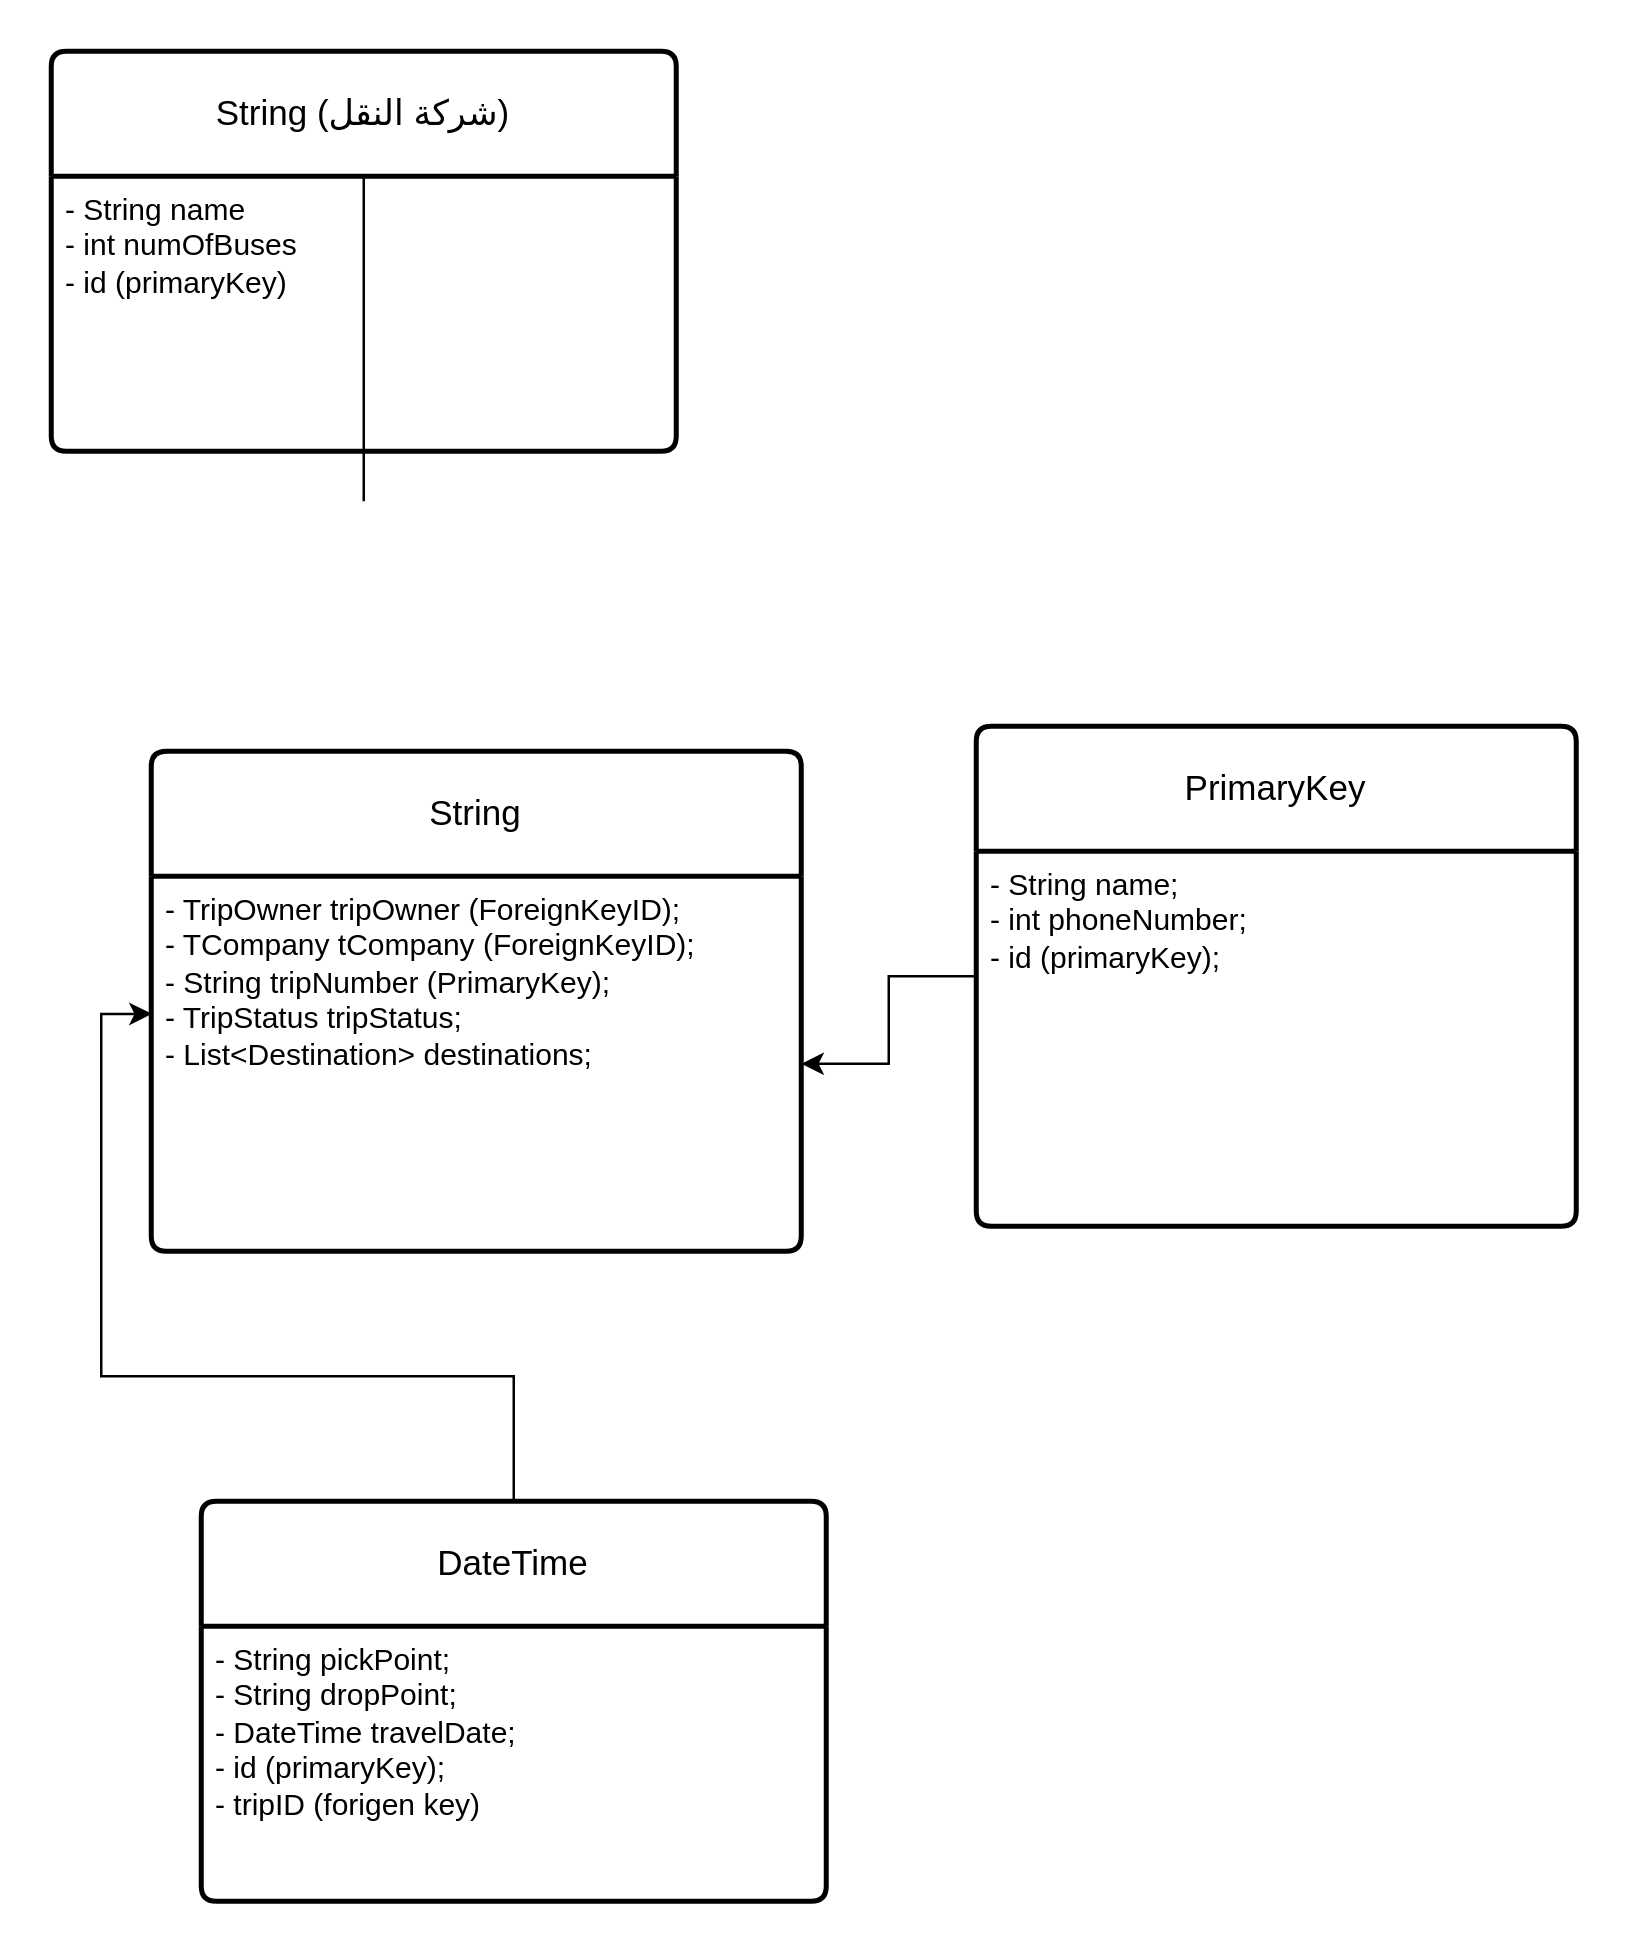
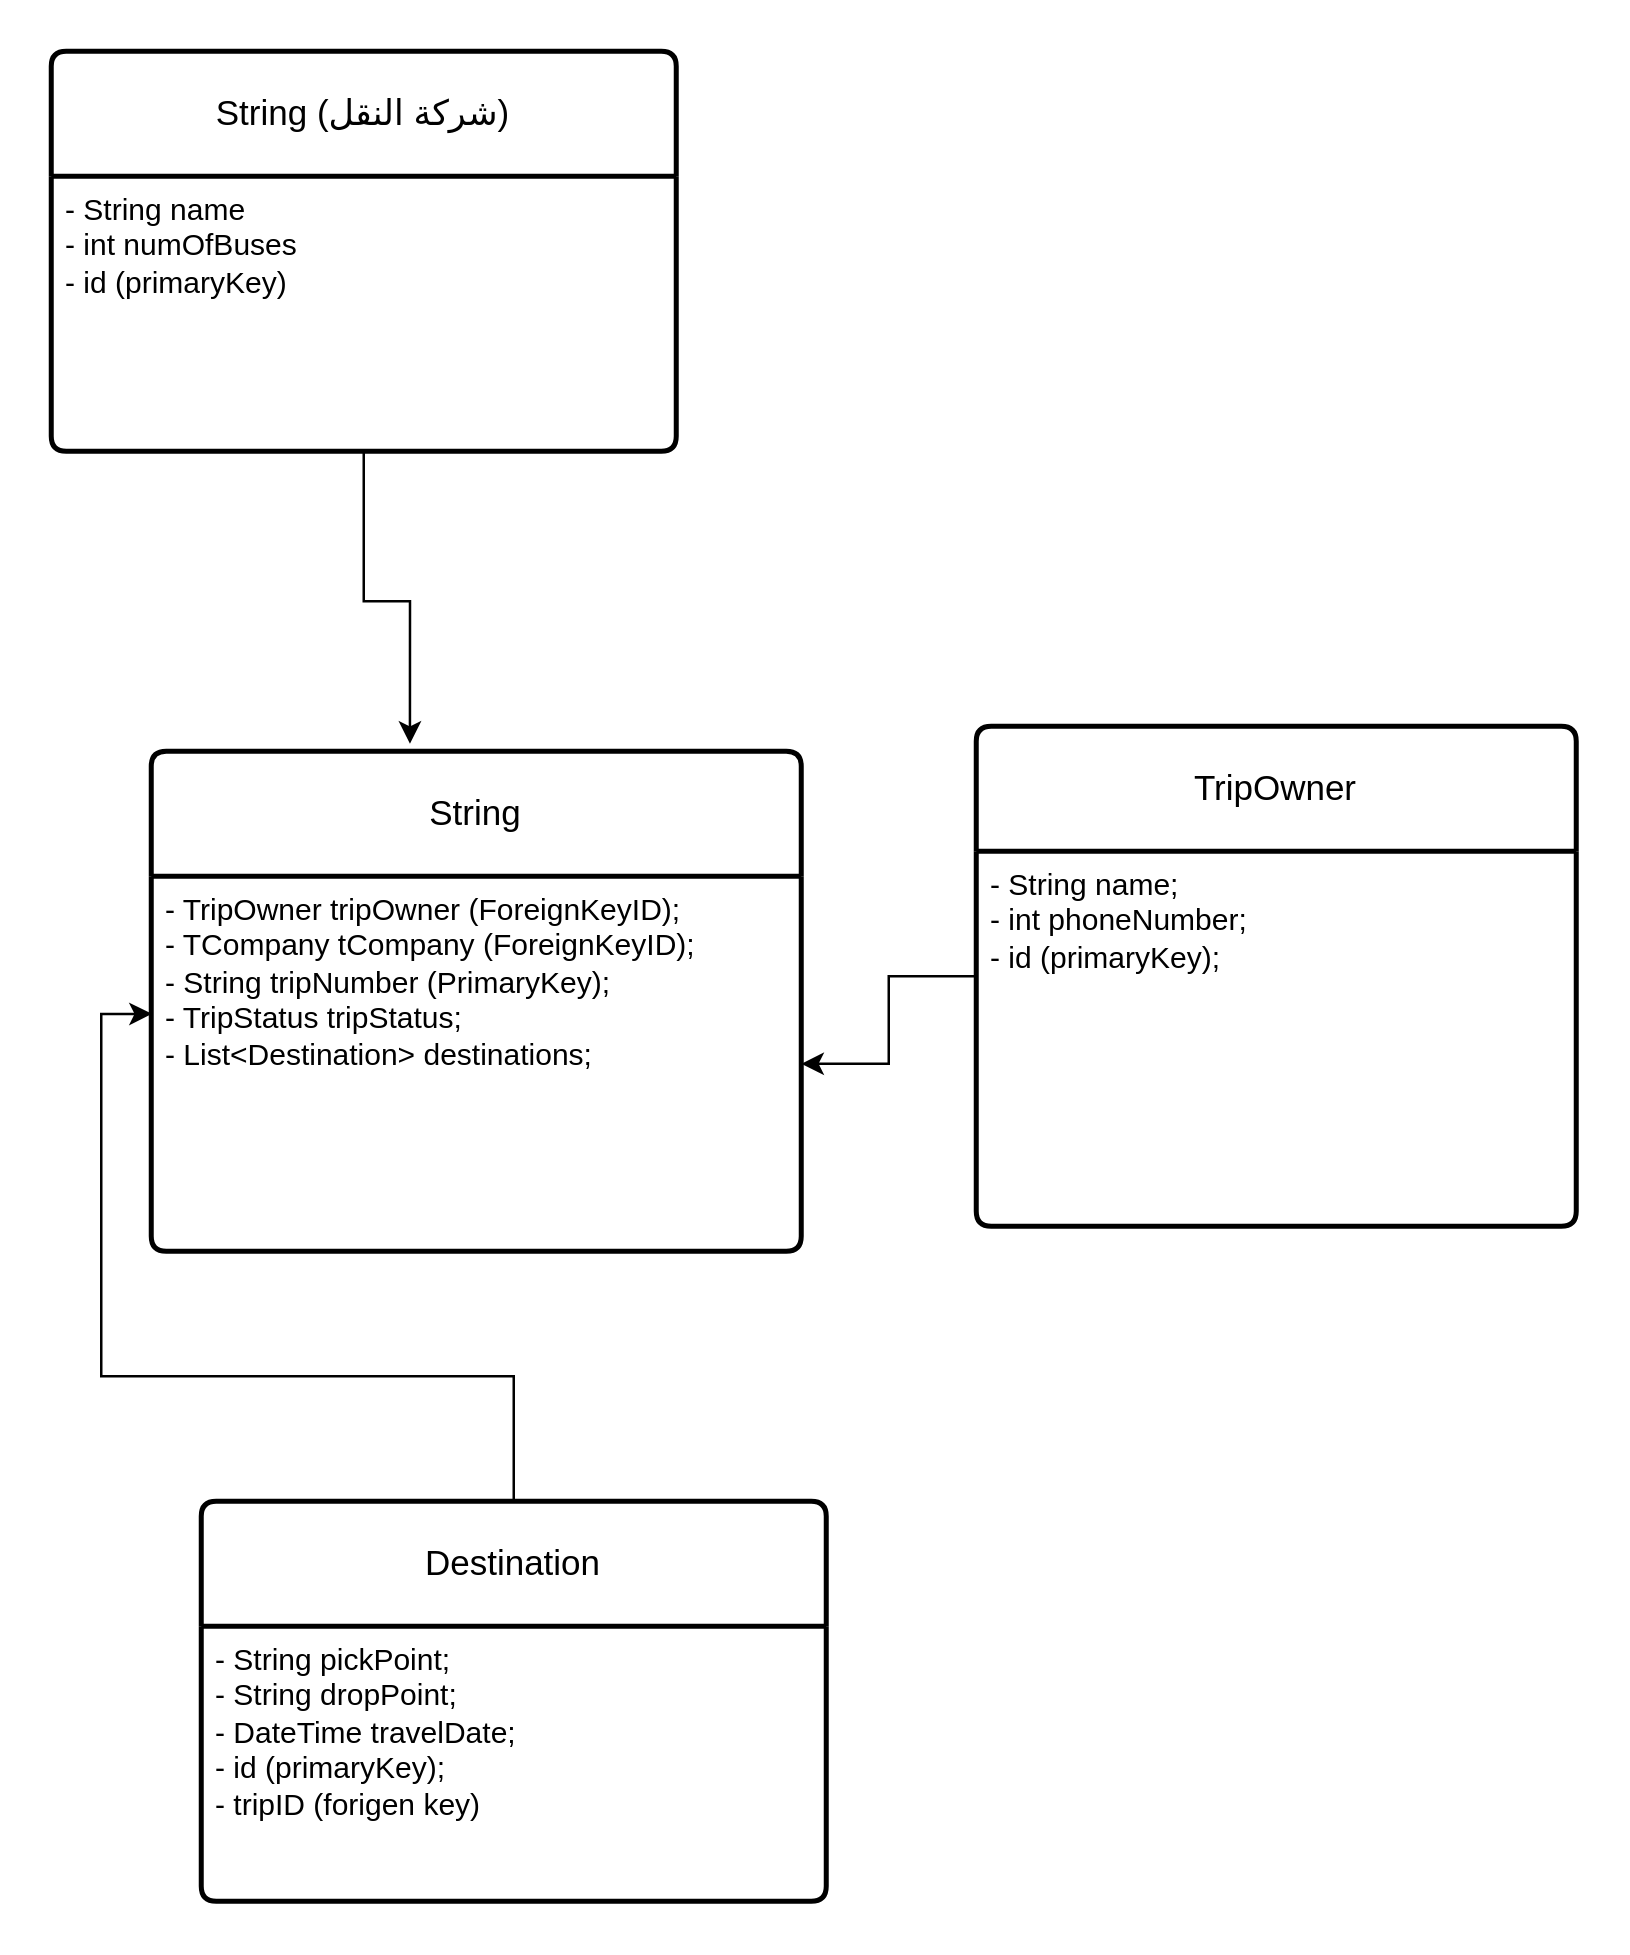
(364, 312) -> (399, 601)
(1276, 789) -> (1276, 789)
(514, 1564) -> (514, 1564)
